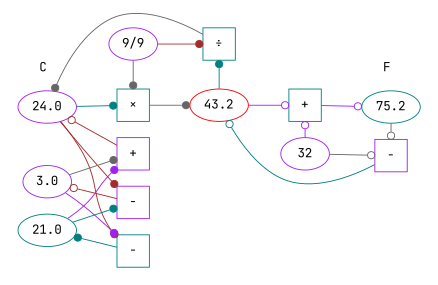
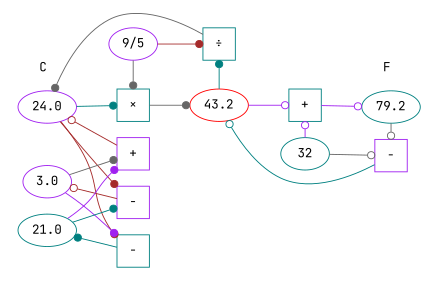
(133, 44) -> (133, 44)
(391, 107) -> (391, 107)
(305, 154) -> (305, 154)
